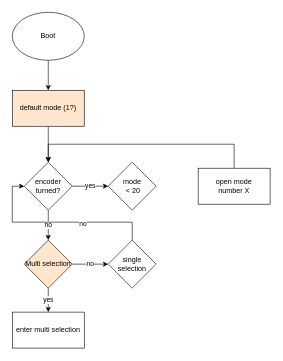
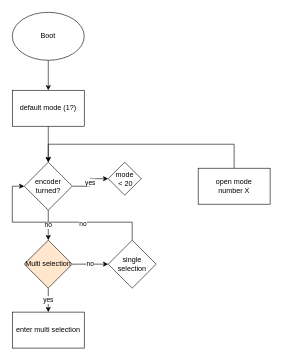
(48, 108) -> (48, 108)
(132, 186) -> (125, 179)
